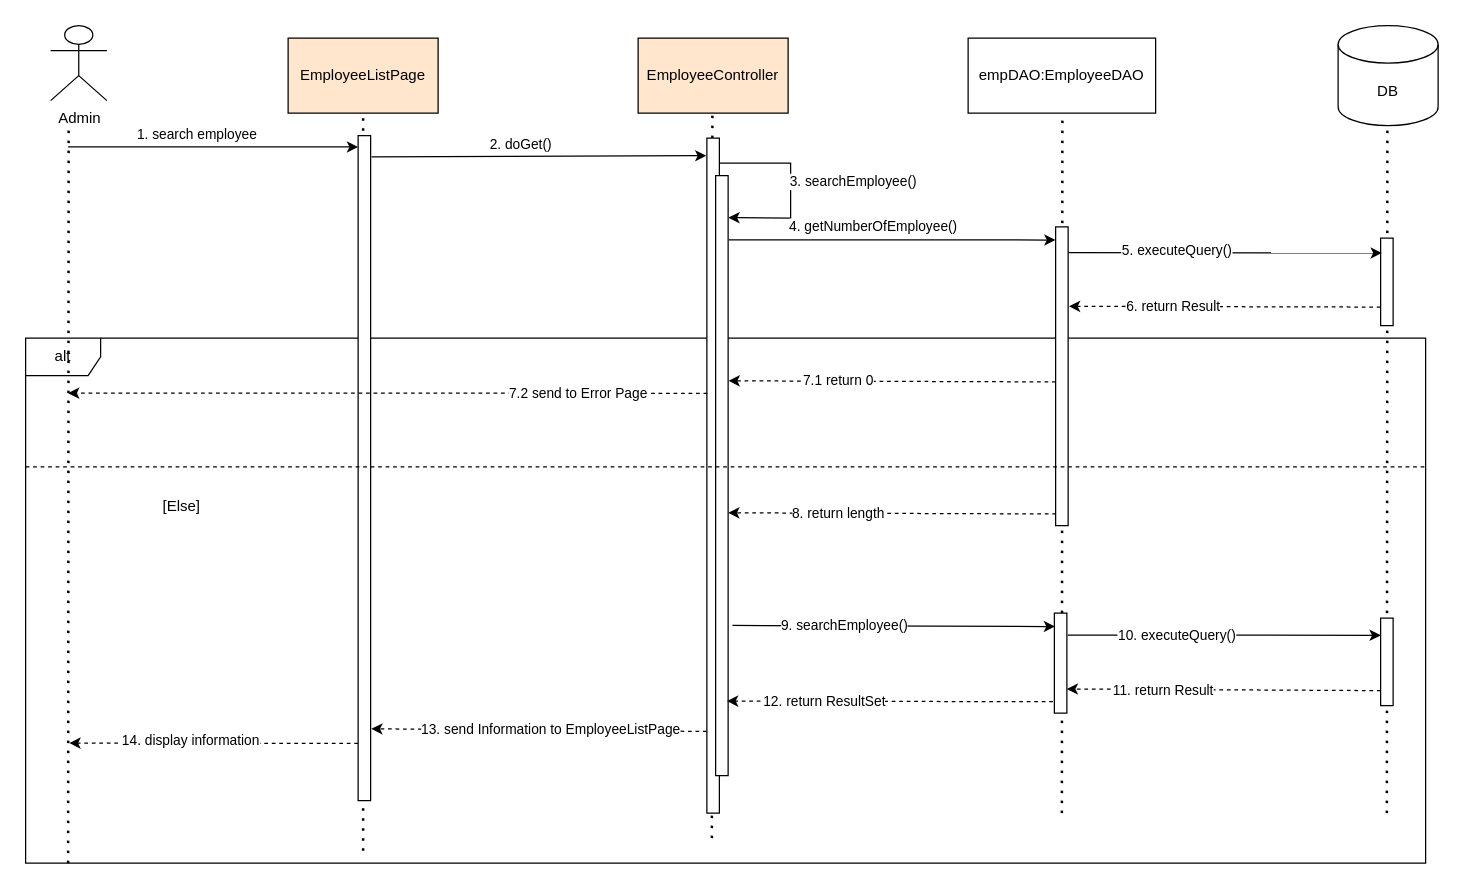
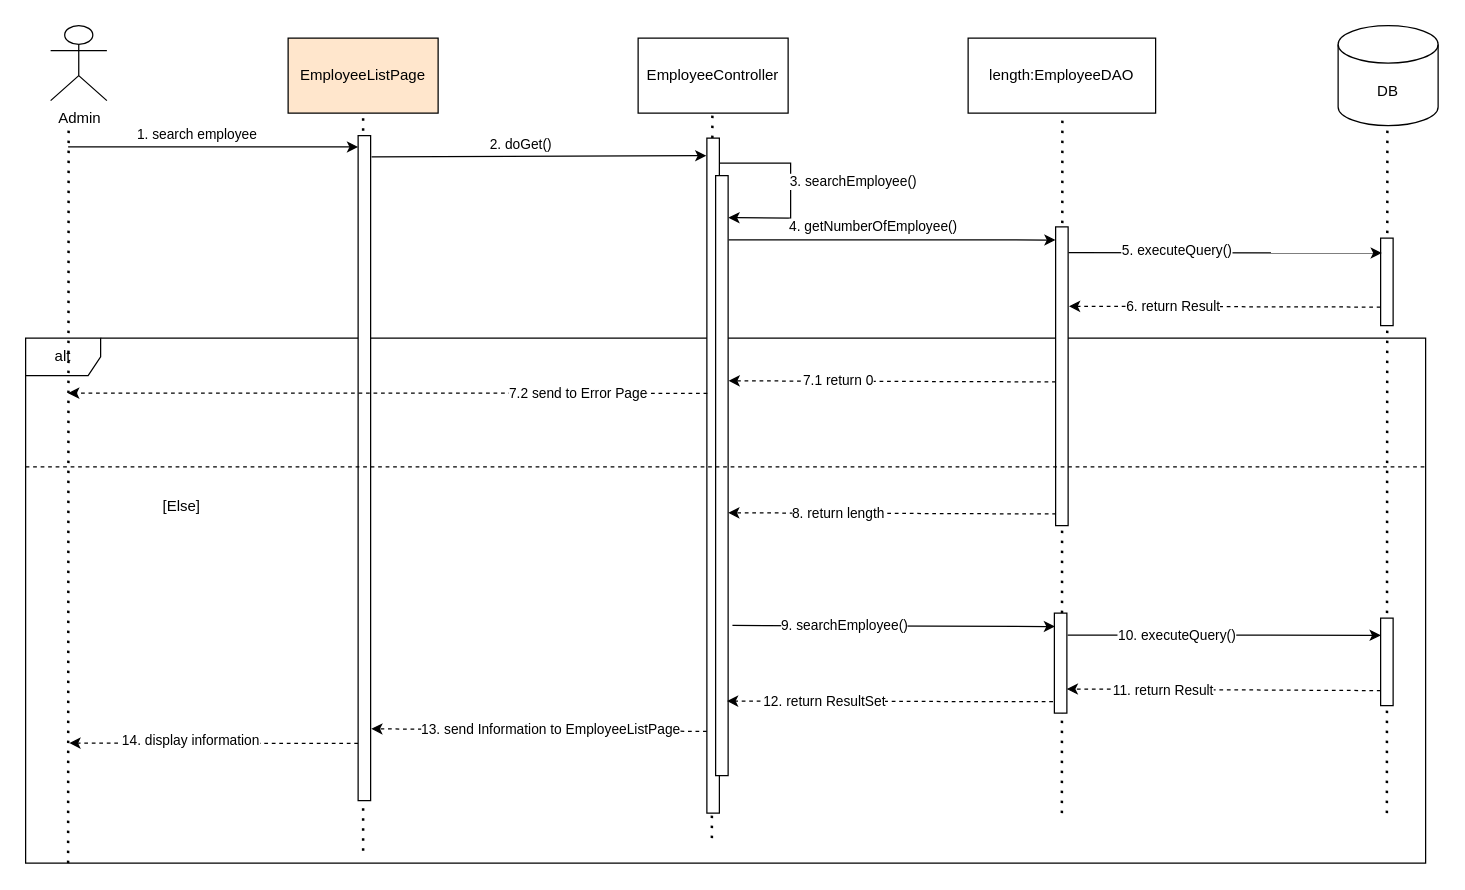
(713, 76) -> (713, 76)
(1062, 76) -> (1062, 76)
